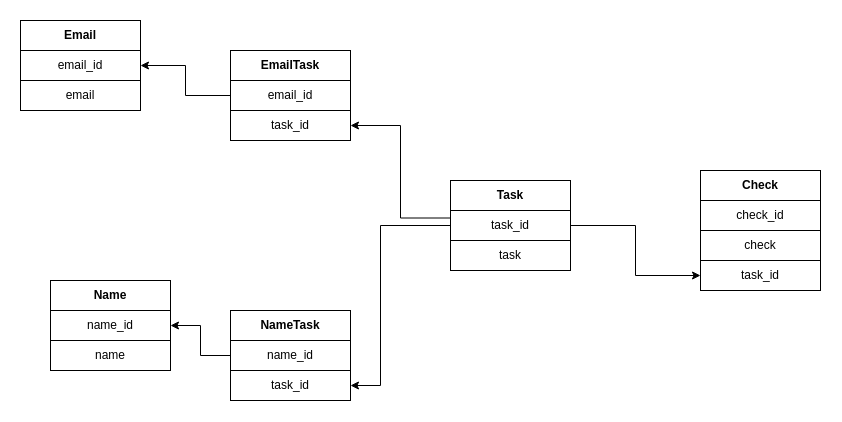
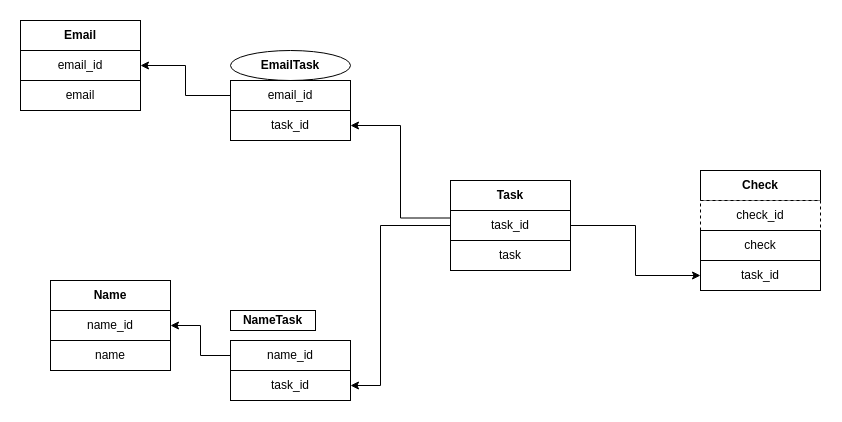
(291, 66) -> (291, 66)
(761, 216) -> (761, 216)
(291, 326) -> (273, 321)
